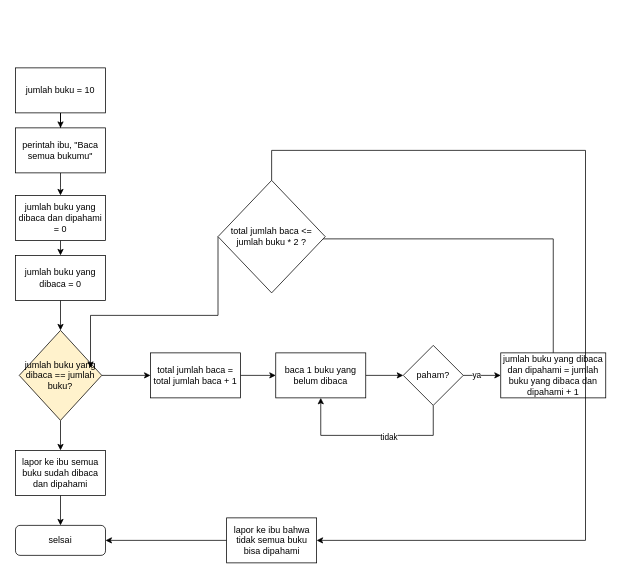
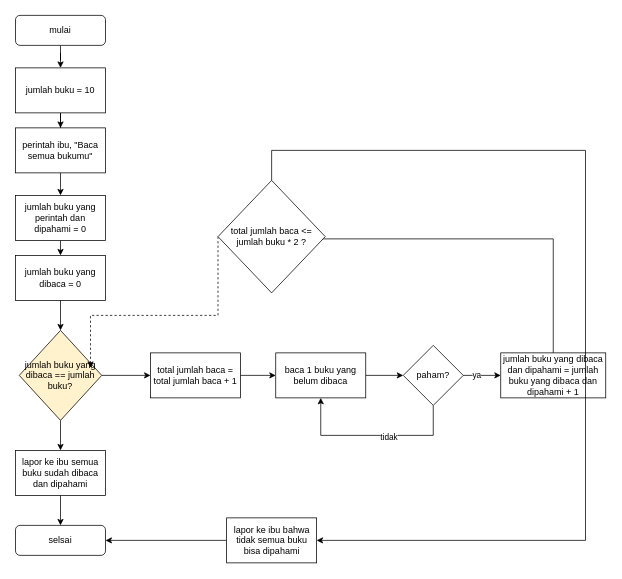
none -> (60, 30)
none -> (60, 59)
(60, 218) -> (60, 218)
(171, 315) -> (171, 315)
